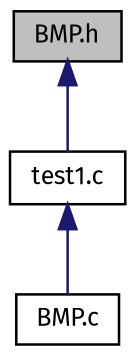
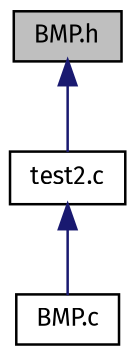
(68, 178) -> (68, 178)
